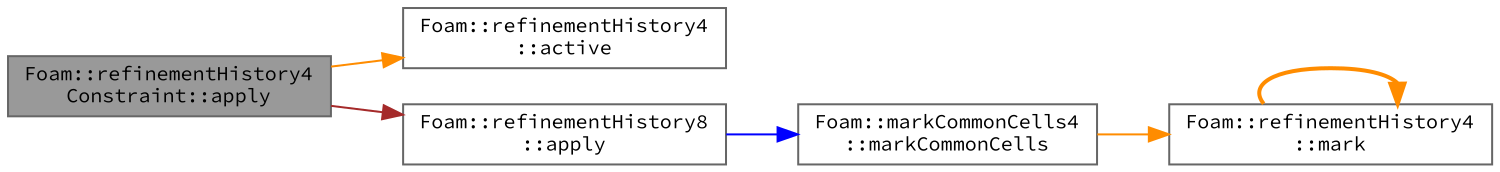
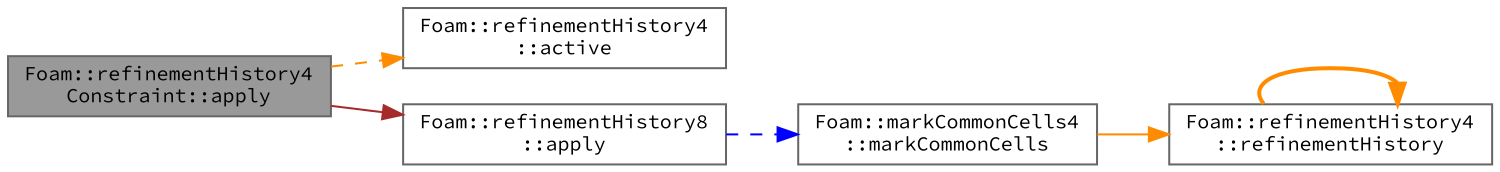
(357, 63) -> (357, 63)
(752, 134) -> (752, 134)
(1331, 134) -> (1331, 134)
